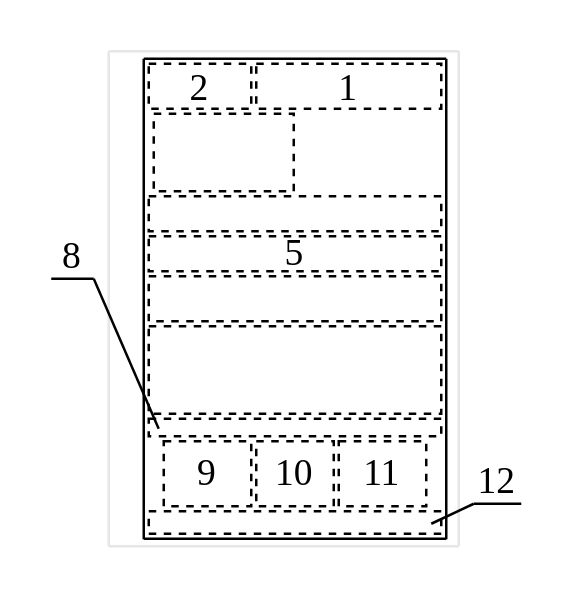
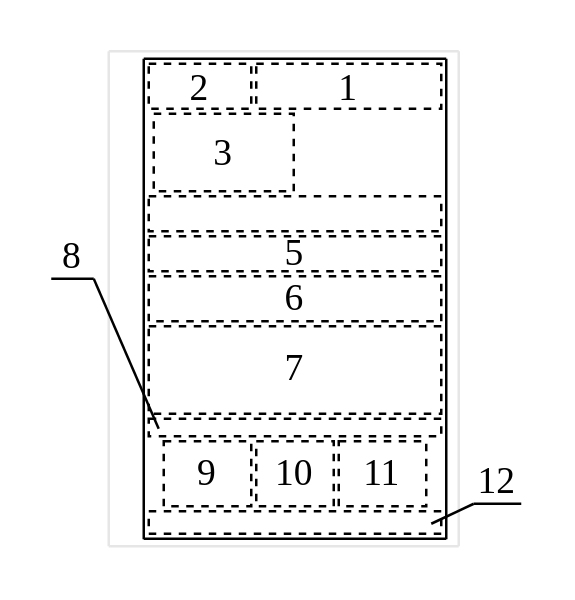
none -> (224, 153)
none -> (295, 299)
none -> (295, 369)
